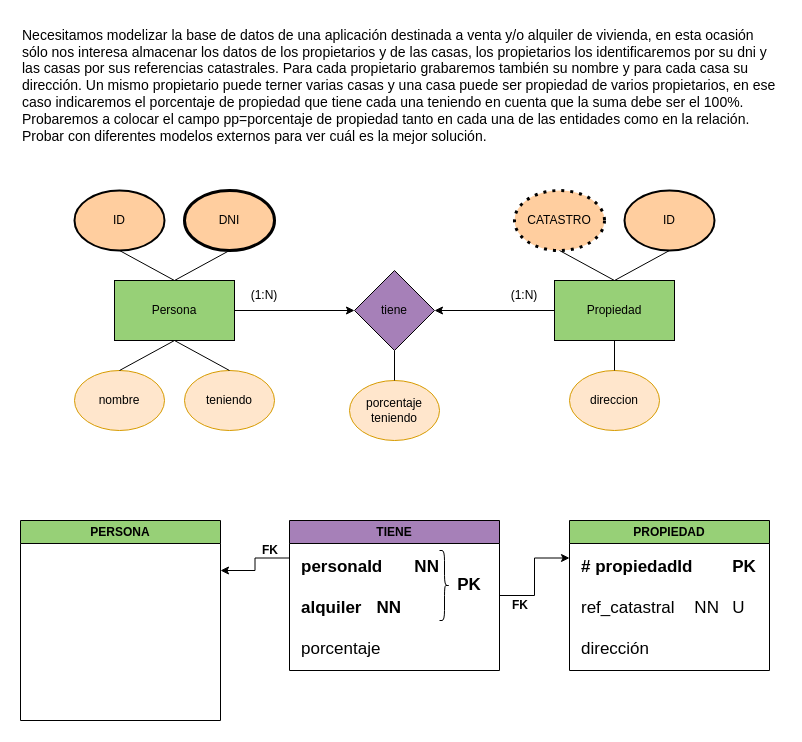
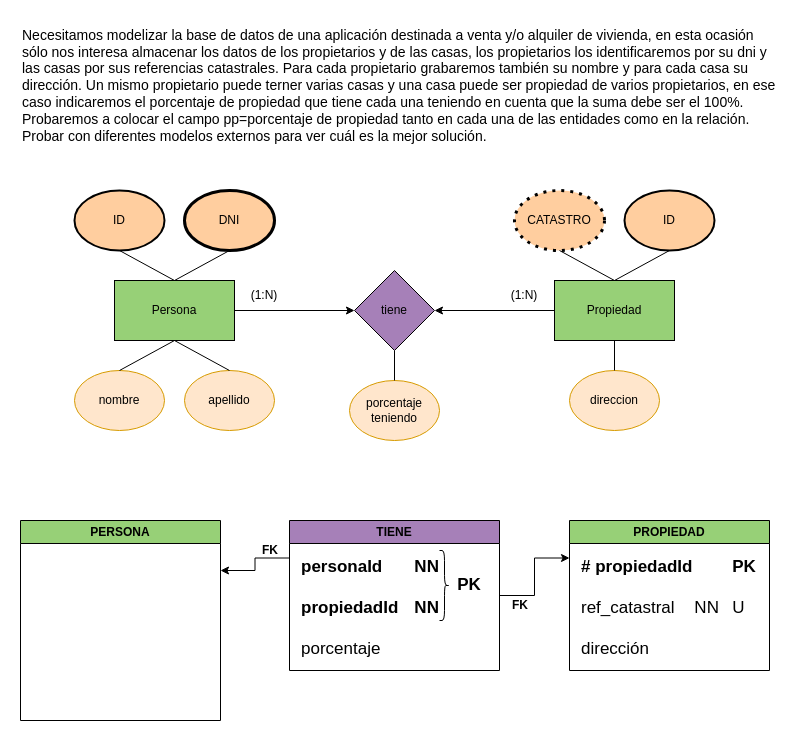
(230, 401) -> (230, 401)
(359, 588) -> (366, 588)
